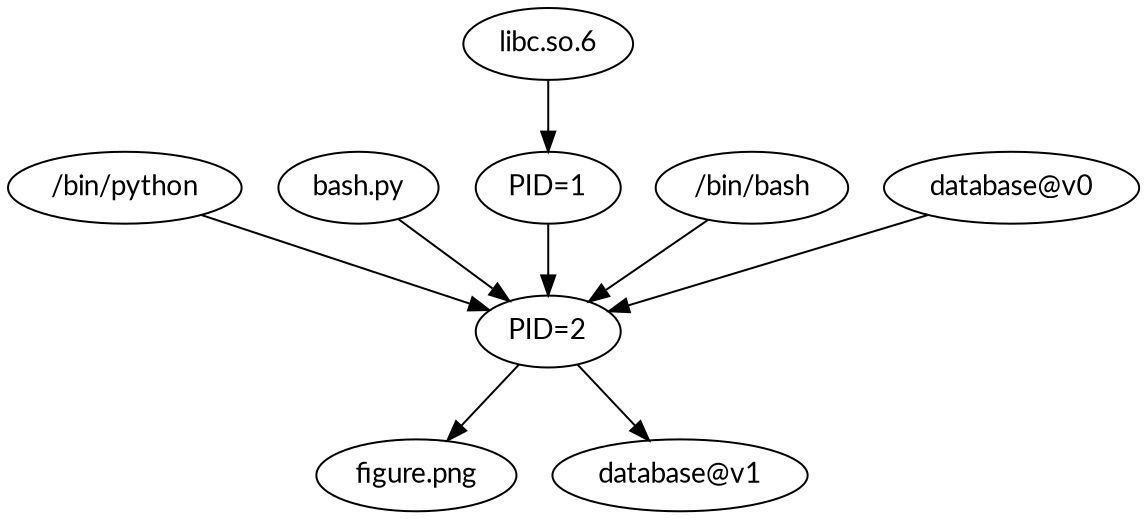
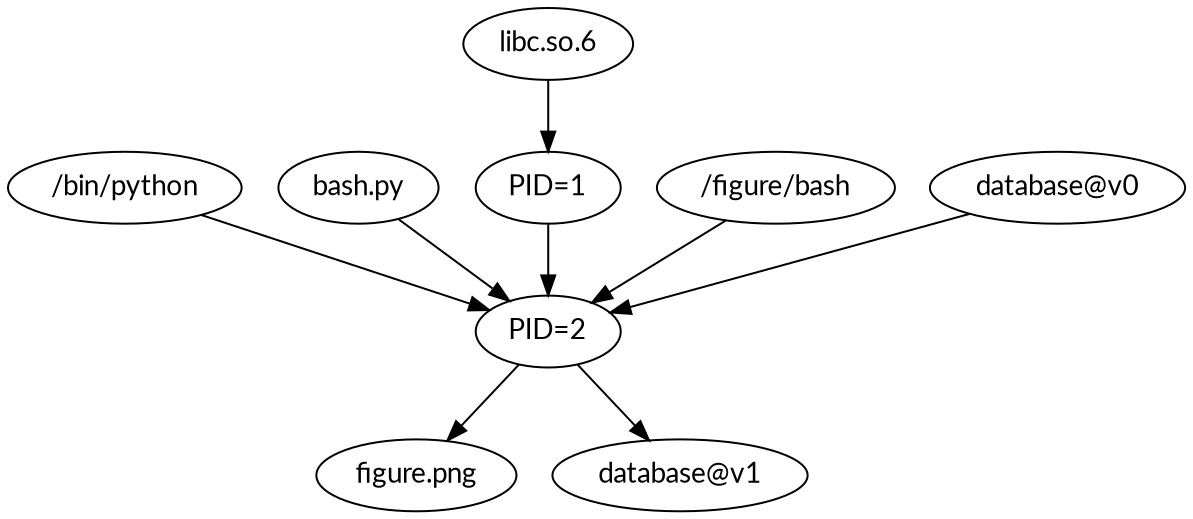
(752, 188) -> (776, 188)
